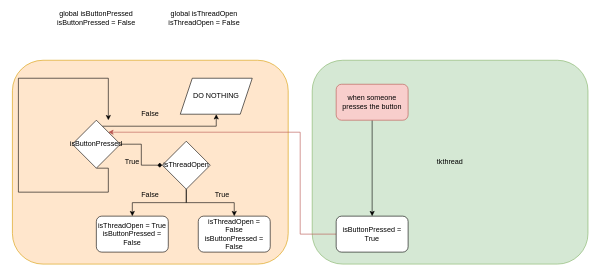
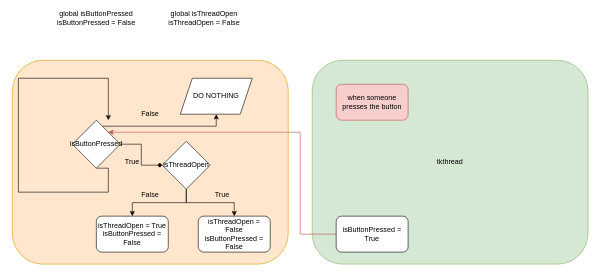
(372, 210) -> none
